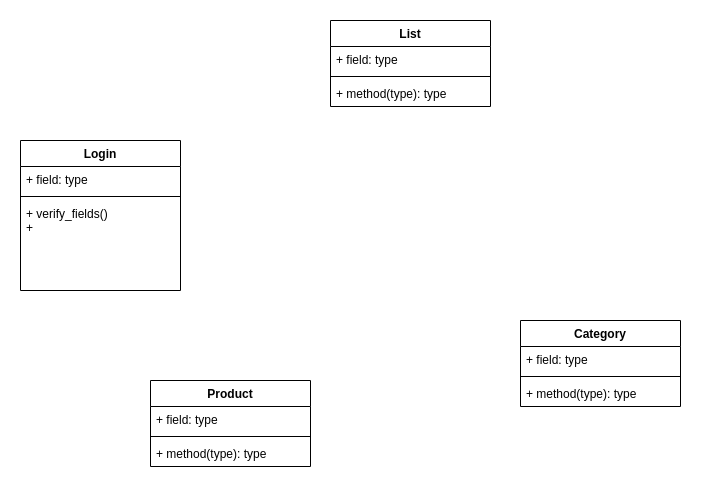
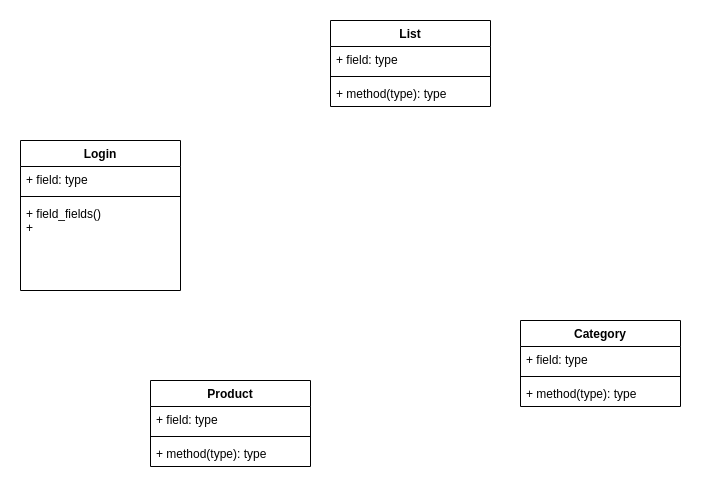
(77, 214) -> (72, 214)
